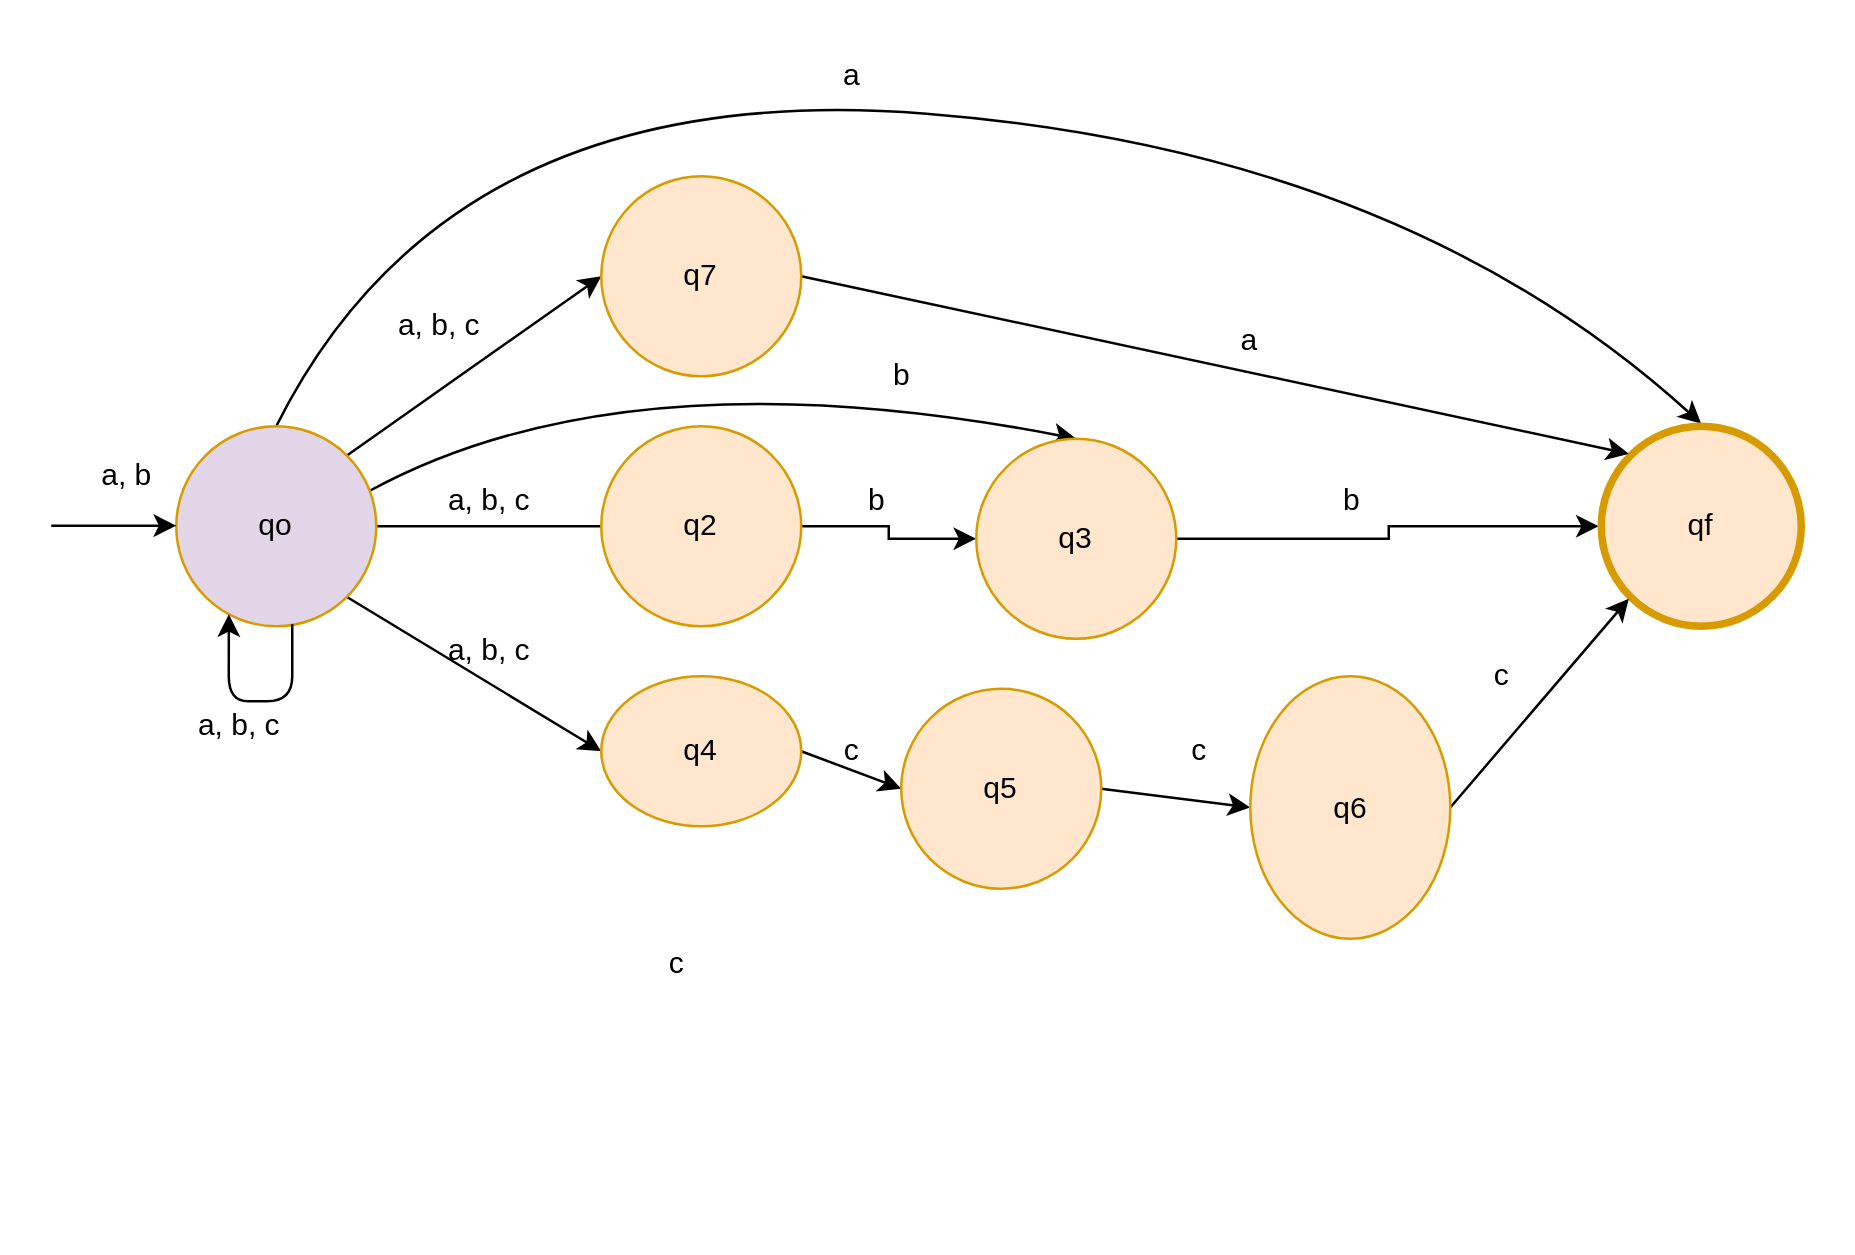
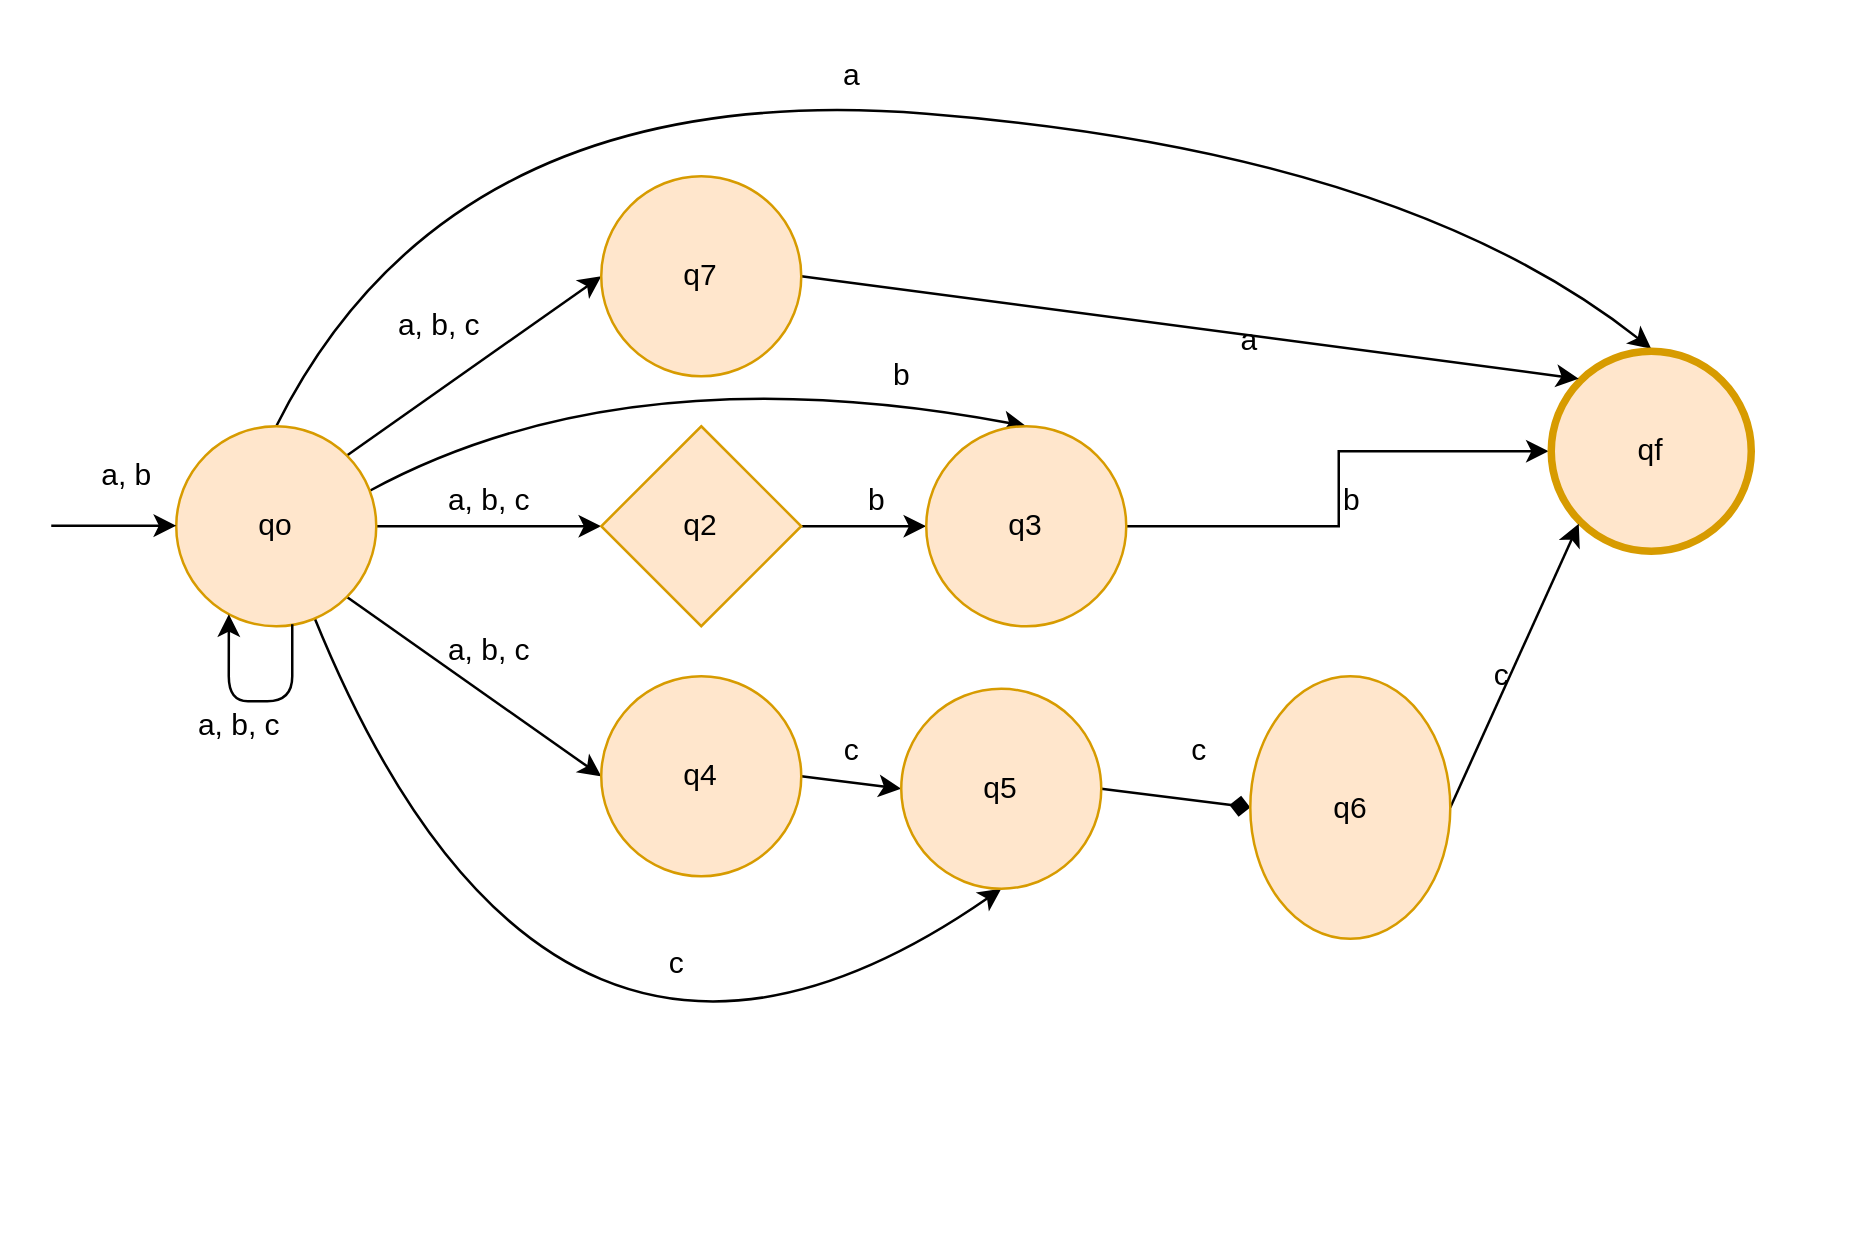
(276, 526) -> (276, 526)
(591, 526) -> (583, 526)
(701, 526) -> (701, 526)
(1701, 526) -> (1651, 451)
(1076, 539) -> (1026, 526)
(701, 751) -> (701, 776)
(1231, 805) -> (1230, 805)
none -> (575, 964)
